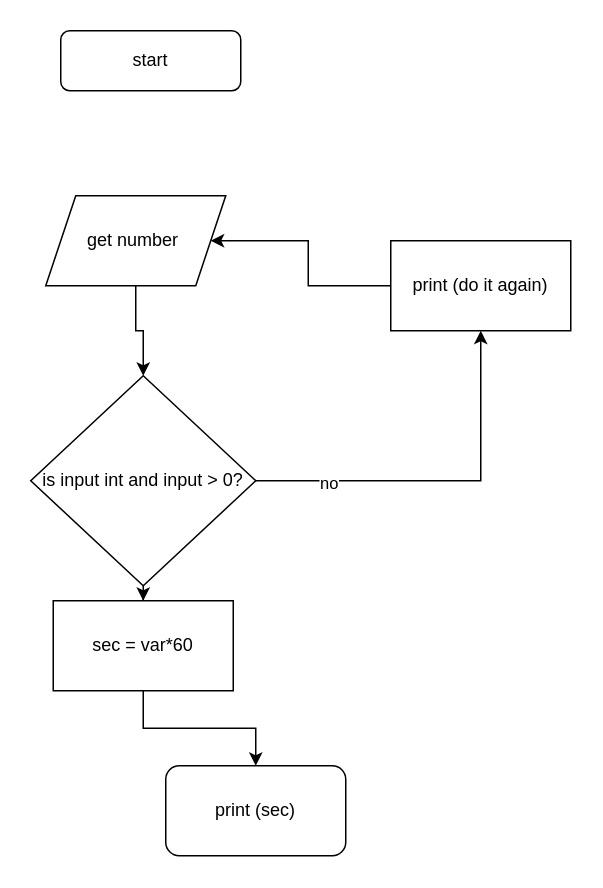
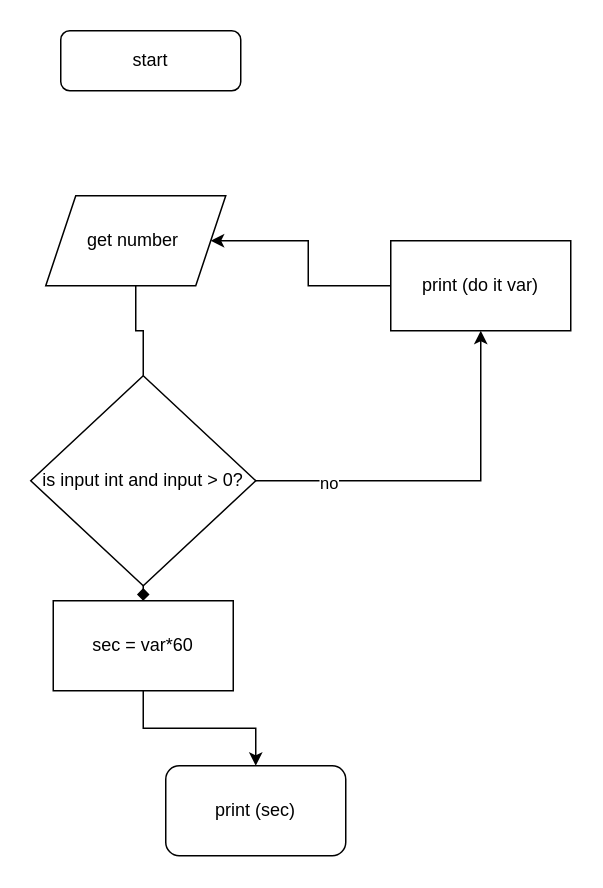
(481, 286) -> (481, 286)
(143, 364) -> (143, 368)
(143, 589) -> (143, 588)
